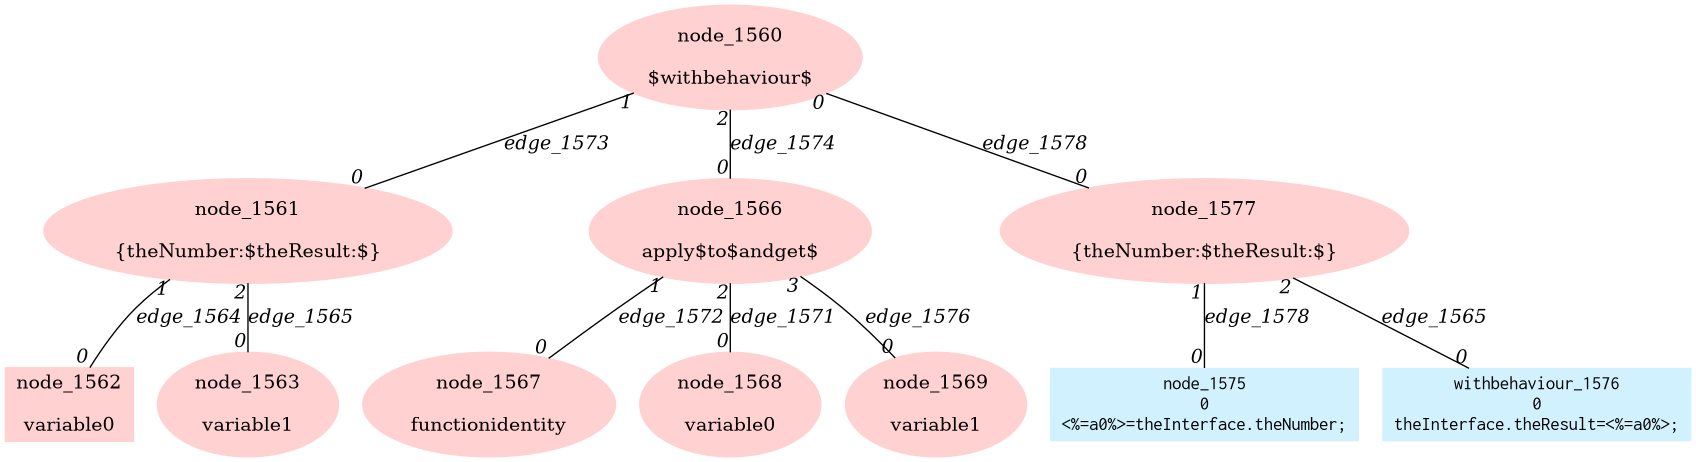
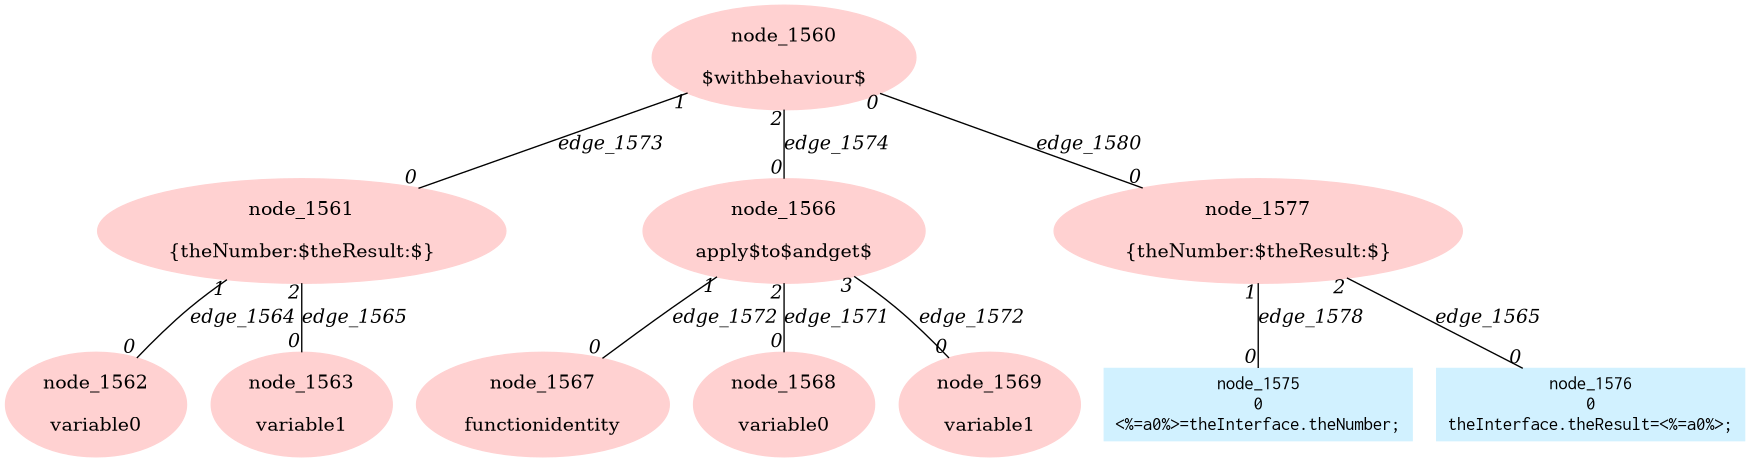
(1035, 144) -> (1089, 144)
(918, 318) -> (972, 318)
(69, 405) -> (96, 405)
(1537, 405) -> (1591, 405)
